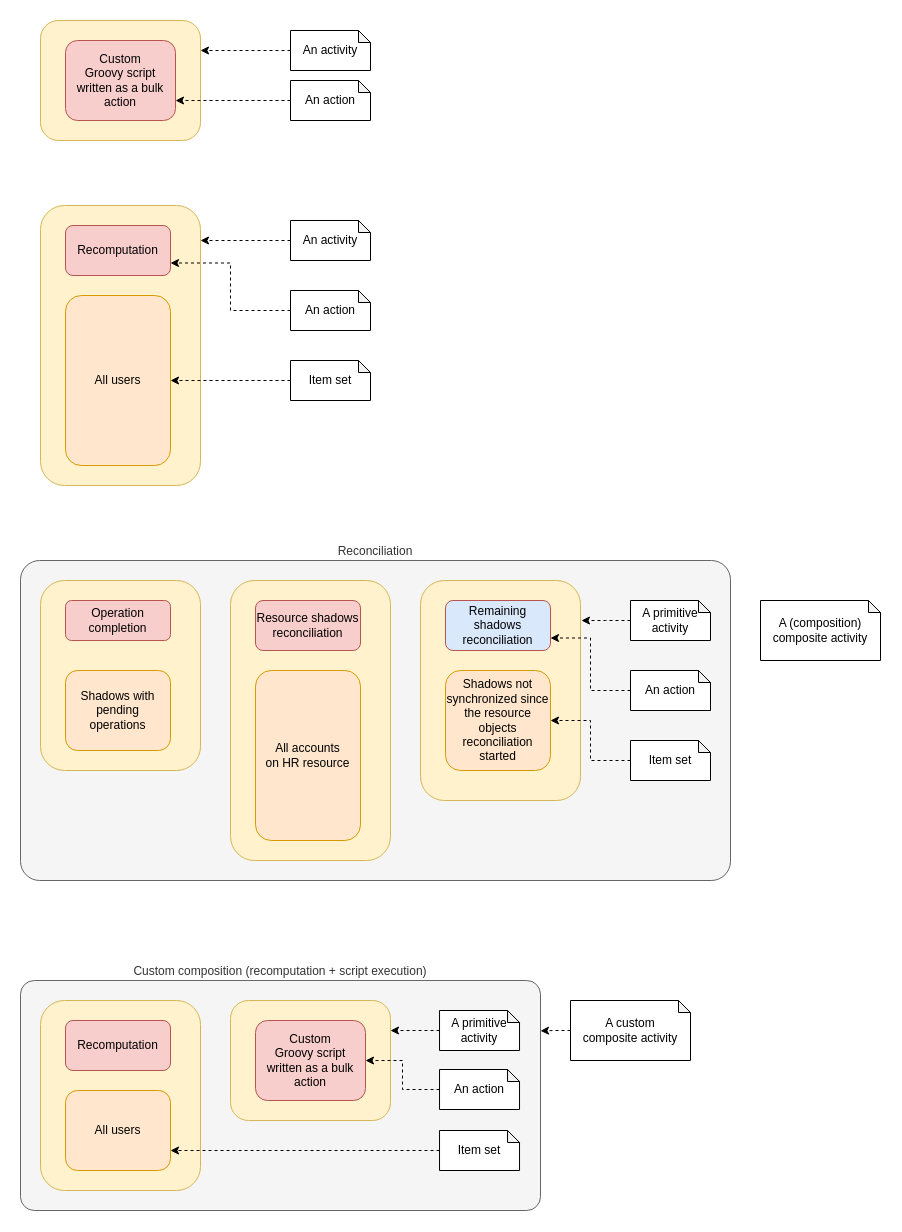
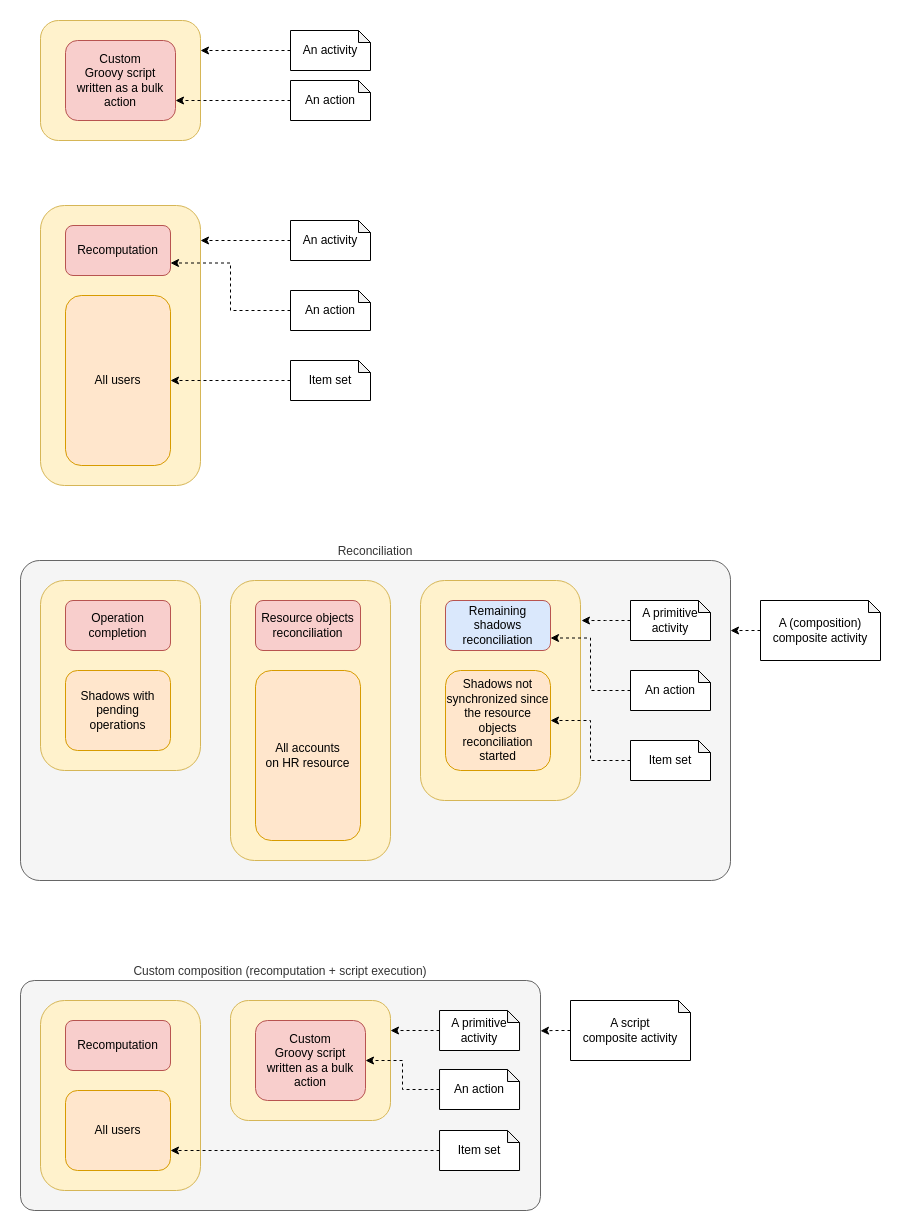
(118, 621) -> (118, 626)
(308, 626) -> (308, 626)
none -> (750, 631)
(631, 1031) -> (631, 1031)
